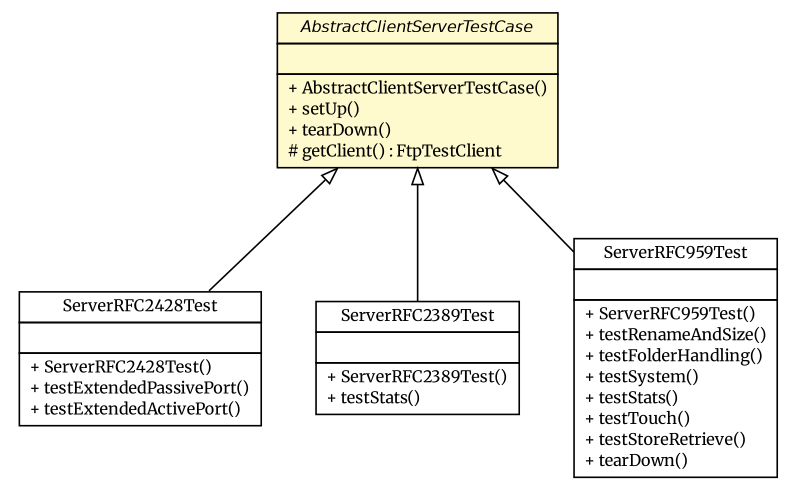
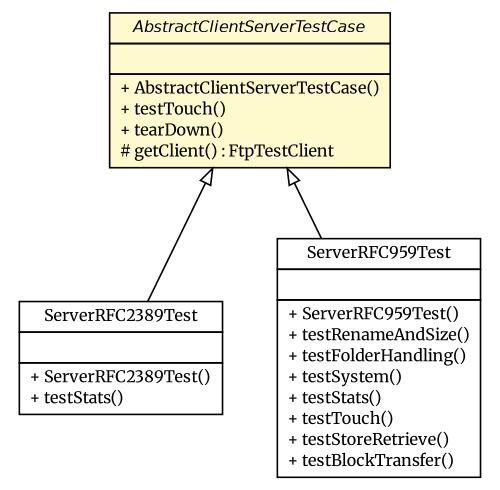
(324, 110) -> (173, 110)
(140, 358) -> none
(637, 461) -> (372, 461)
